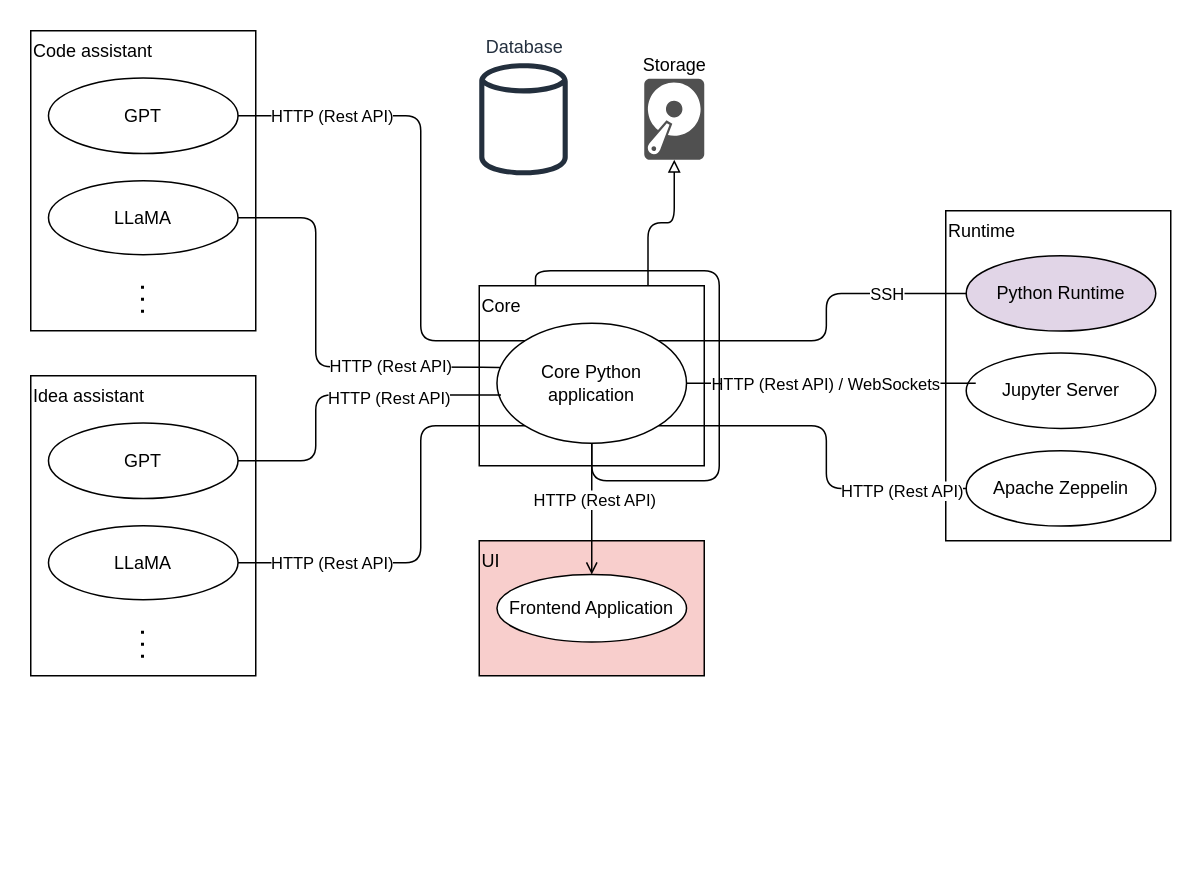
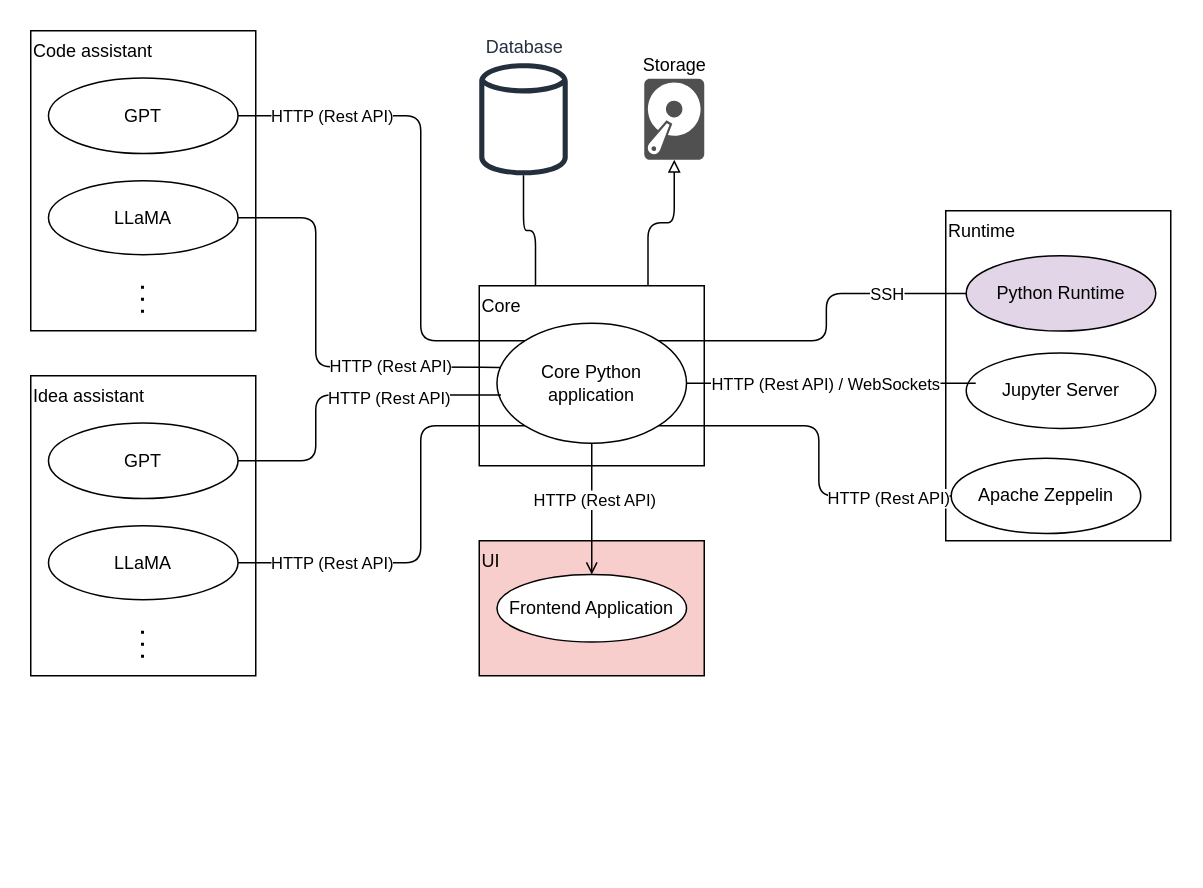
(719, 348) -> (525, 229)
(1061, 488) -> (1046, 496)
